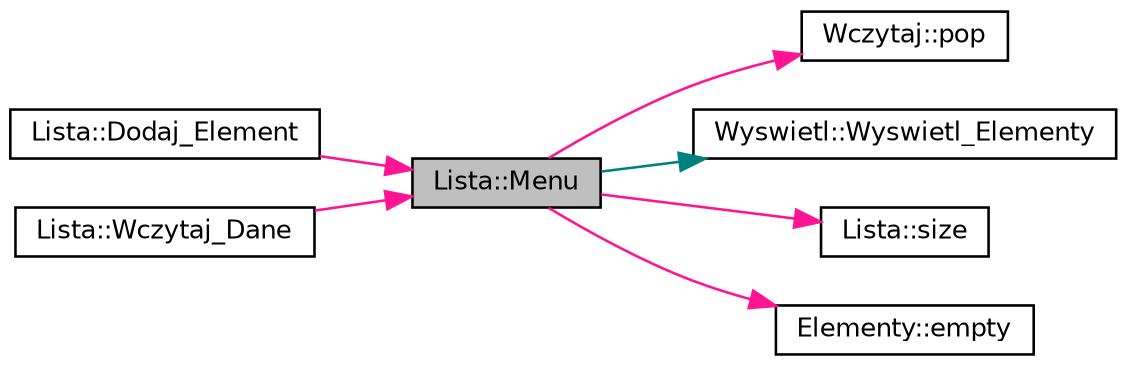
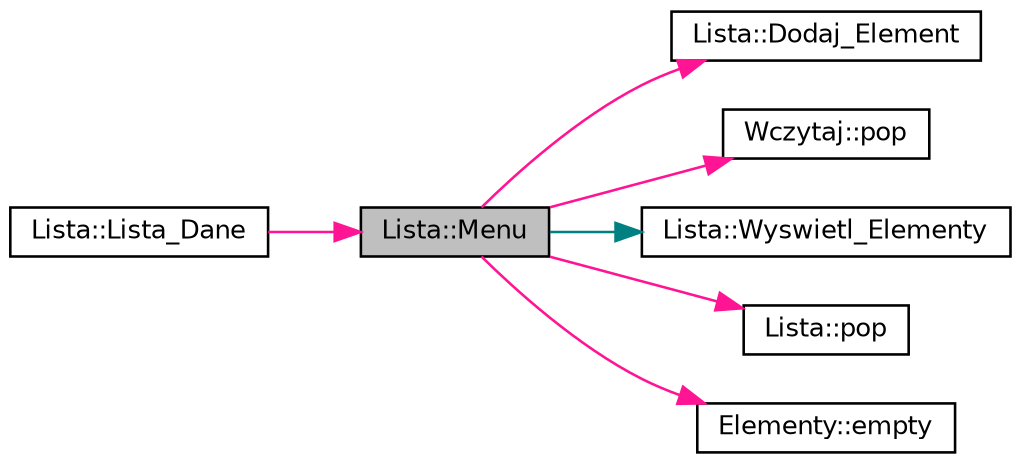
(905, 134) -> (826, 232)
(353, 161) -> (574, 128)
(165, 232) -> (139, 232)
(905, 232) -> (826, 330)
